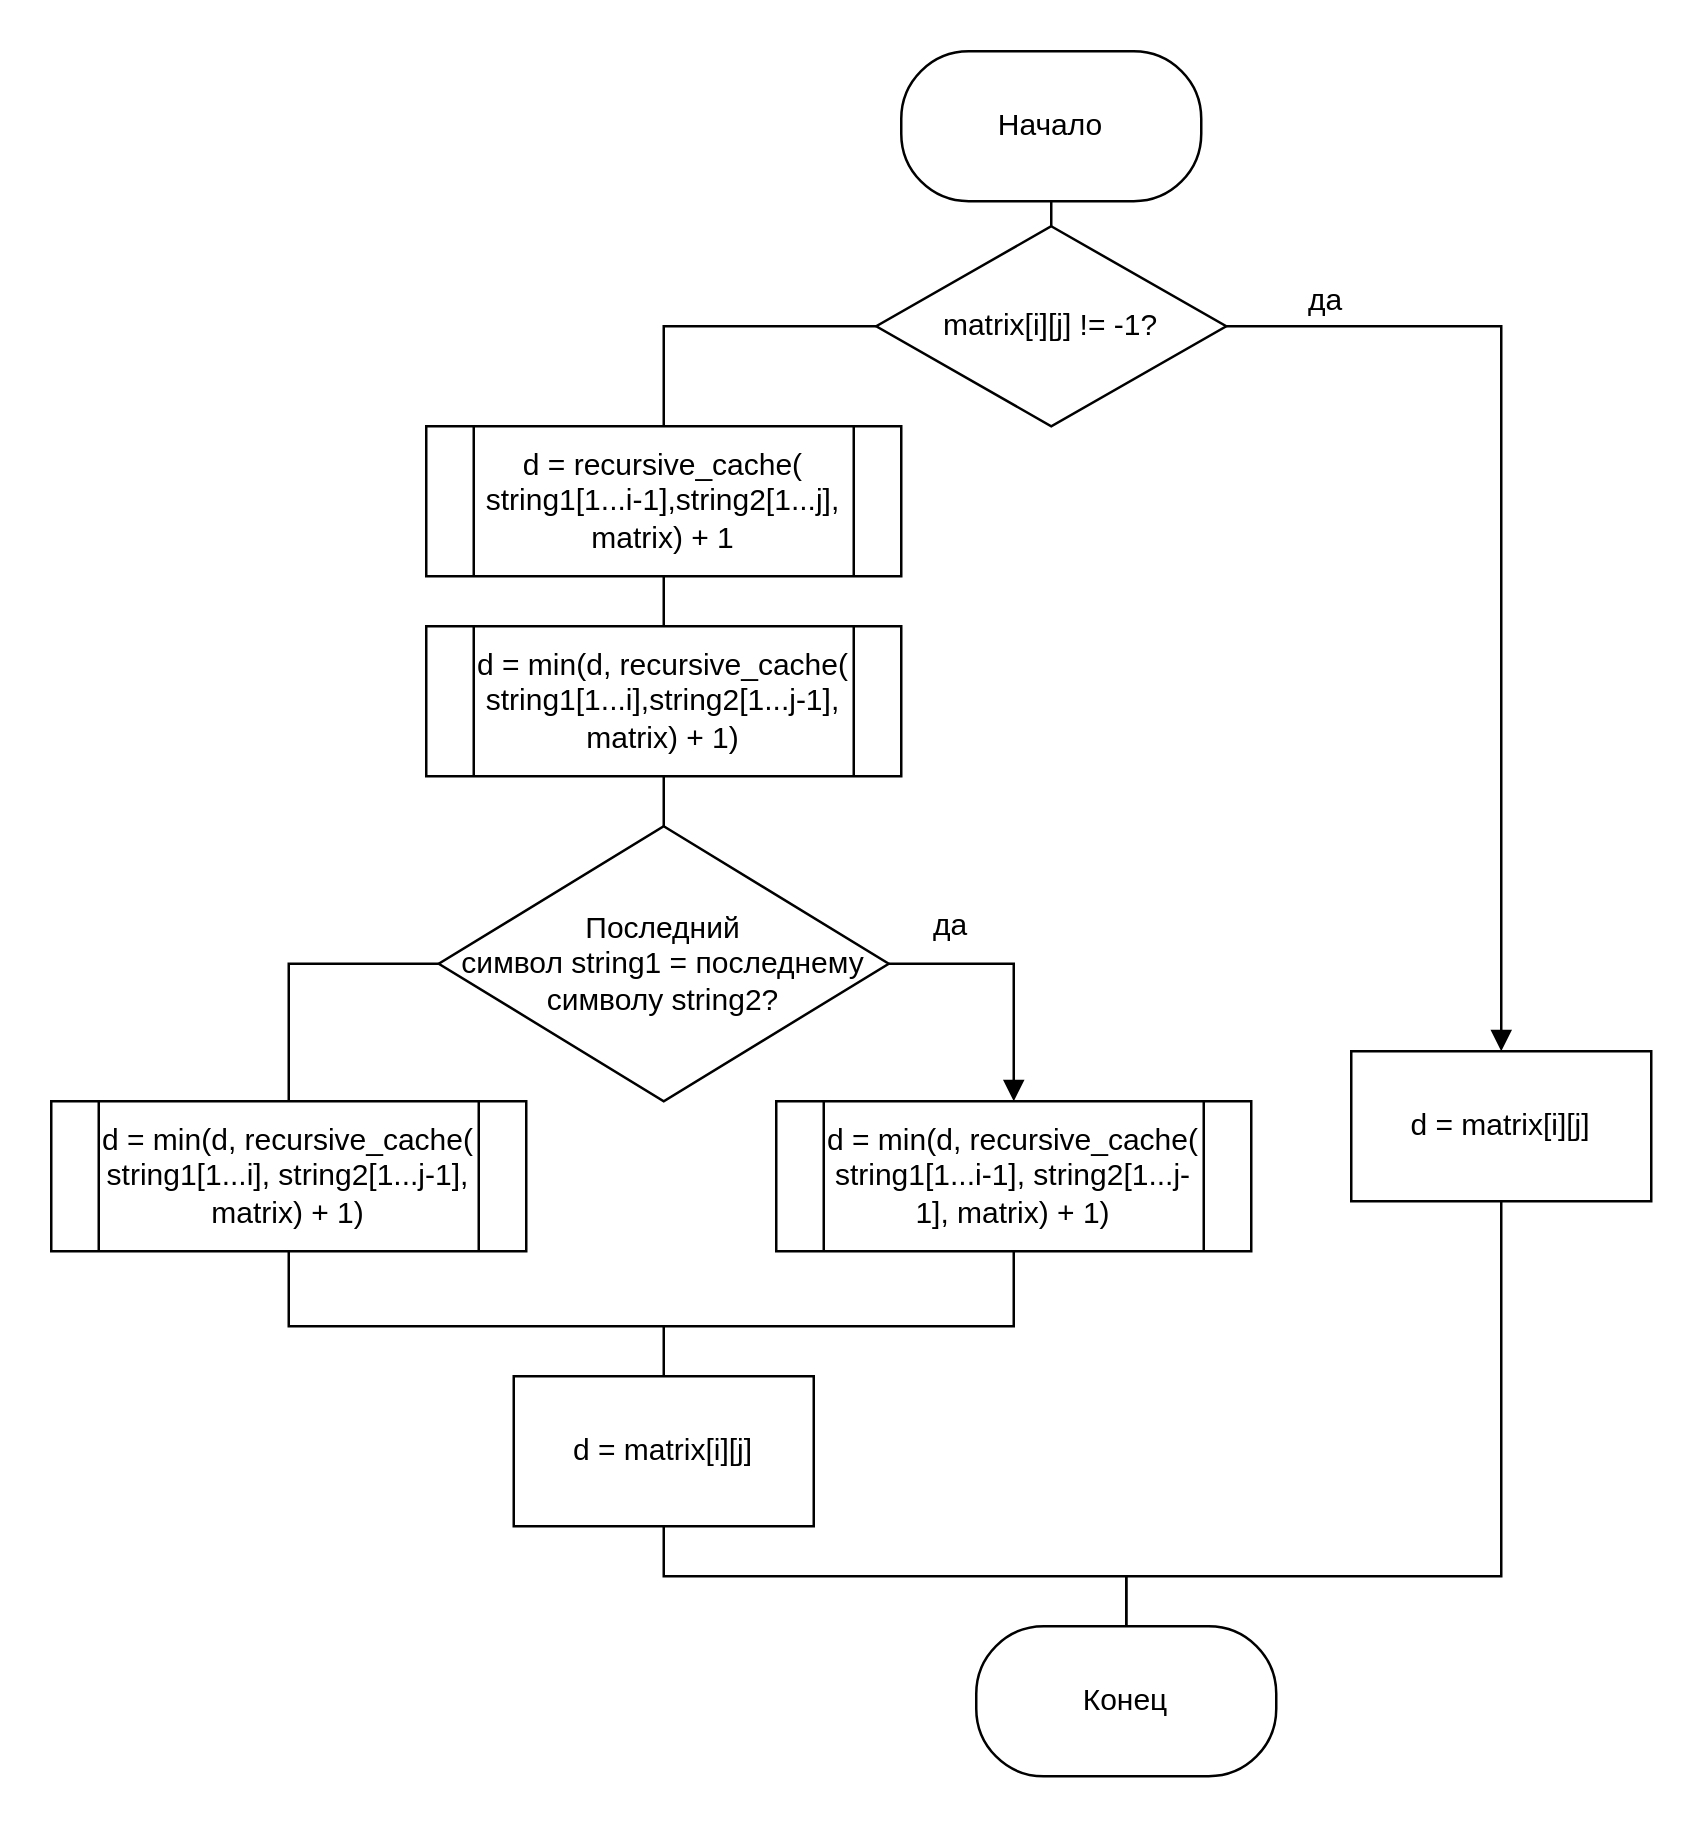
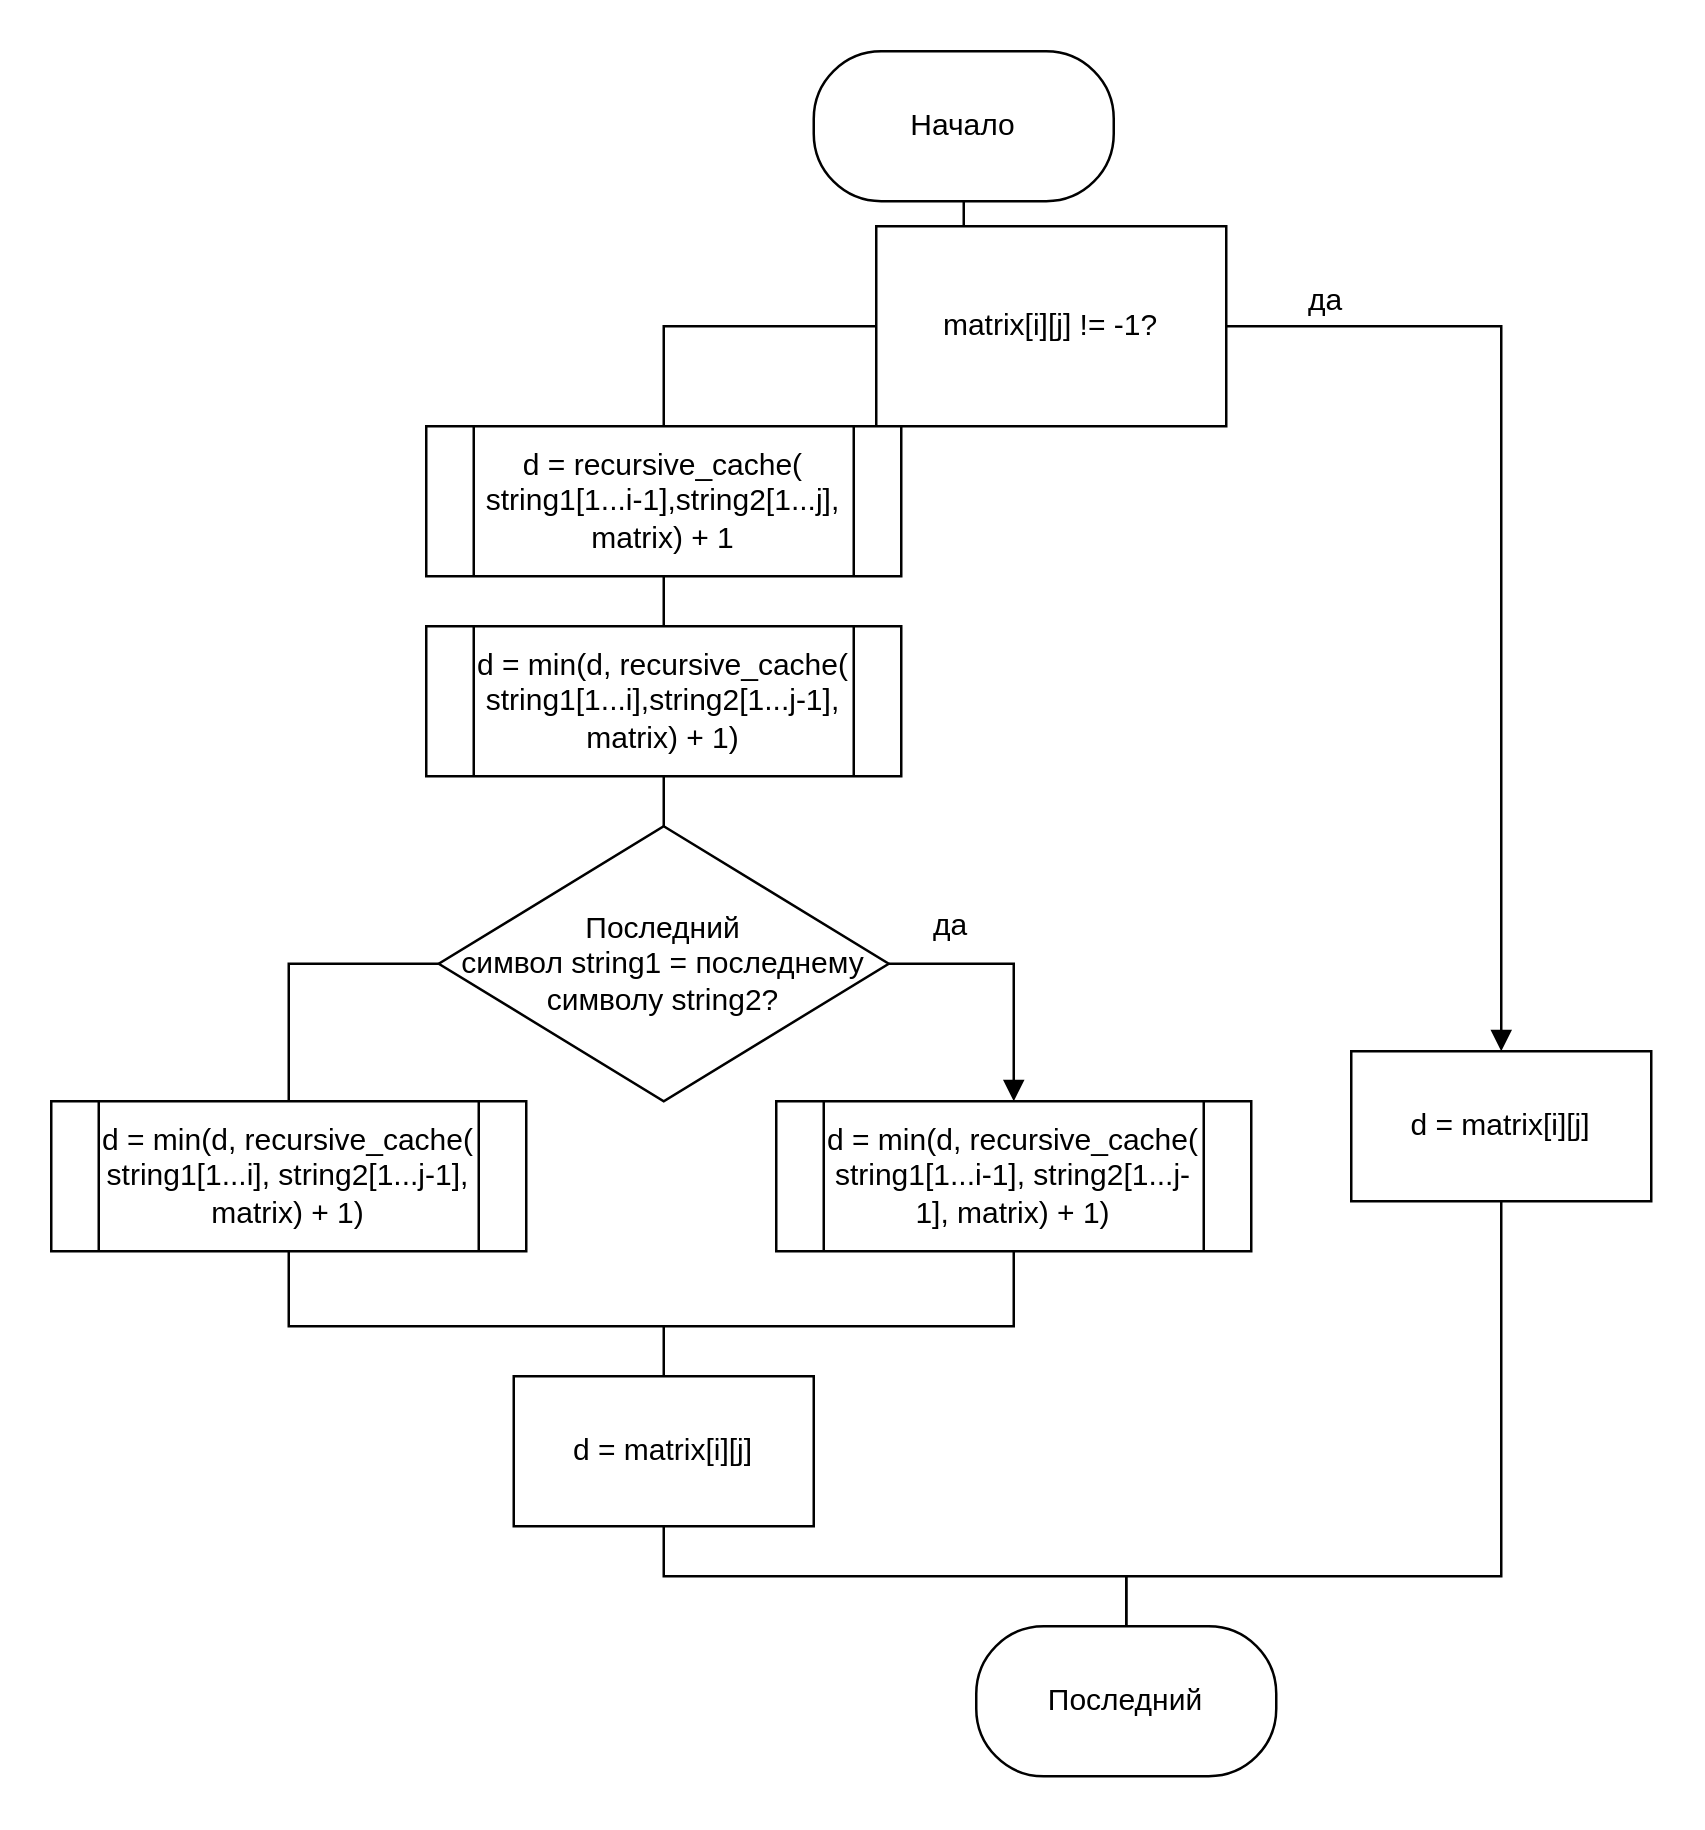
(1051, 126) -> (964, 126)
(1051, 326) -> (1051, 326)
(1126, 1701) -> (1126, 1701)
